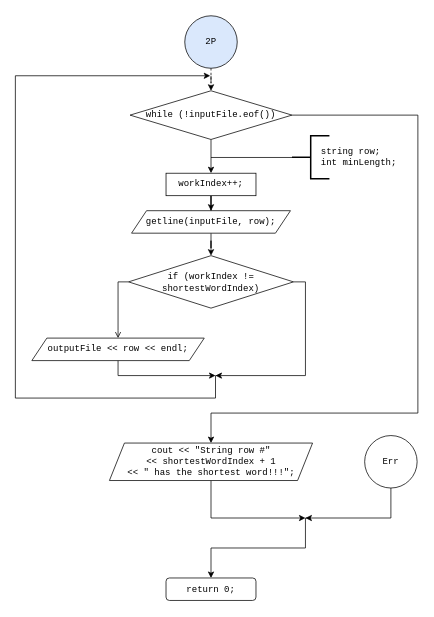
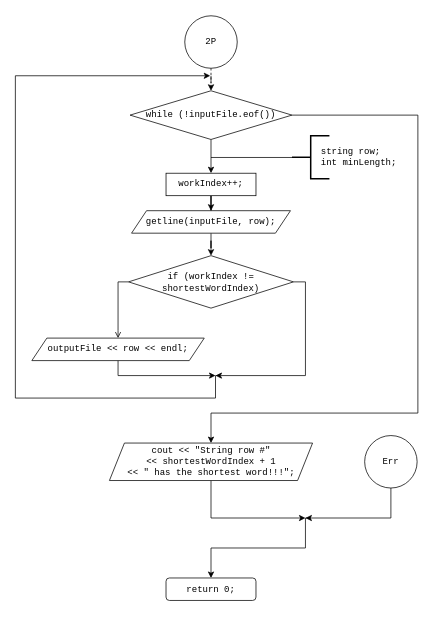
(211, 42) -> (211, 42)
